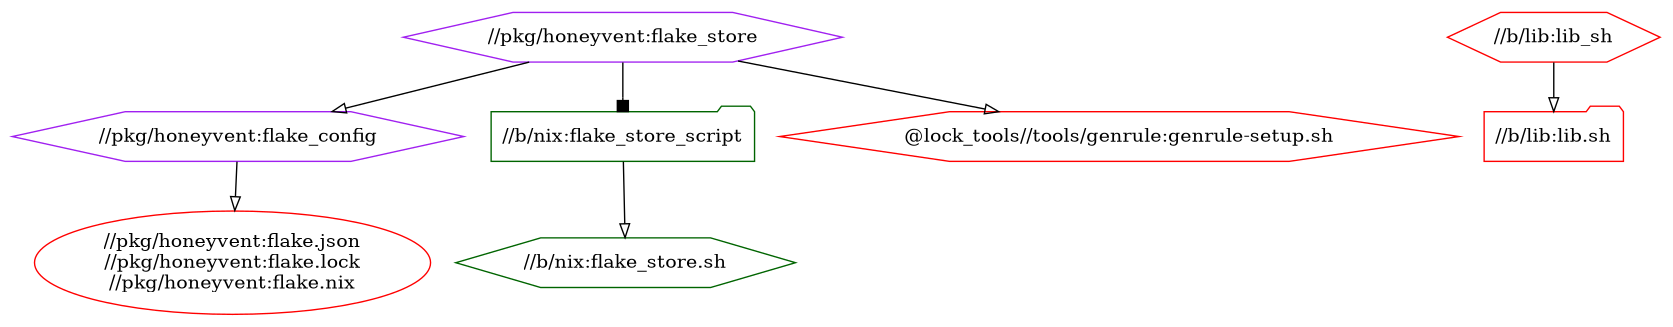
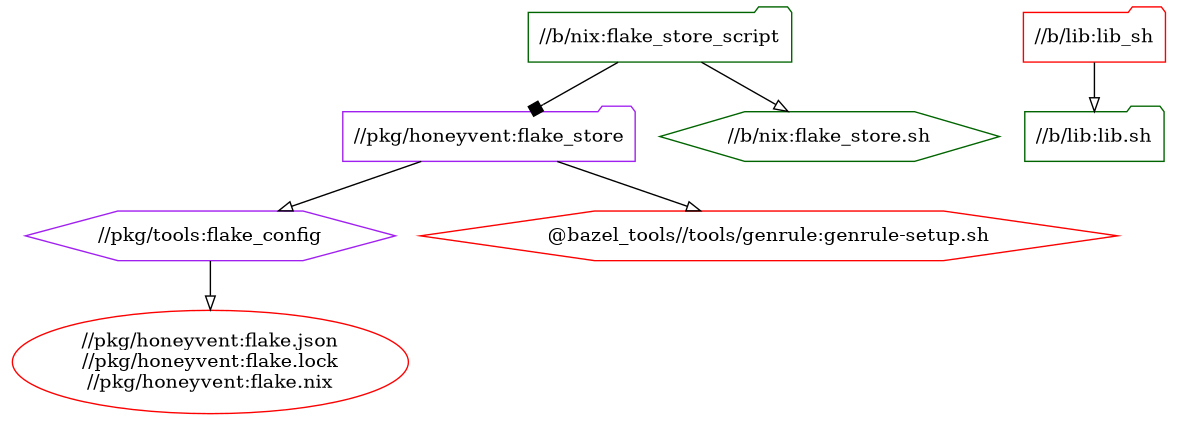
(623, 37) -> (489, 137)
(1554, 37) -> (1094, 37)
(623, 80) -> (581, 83)
(238, 137) -> (210, 236)
(1119, 137) -> (769, 236)
(1554, 137) -> (1094, 137)
